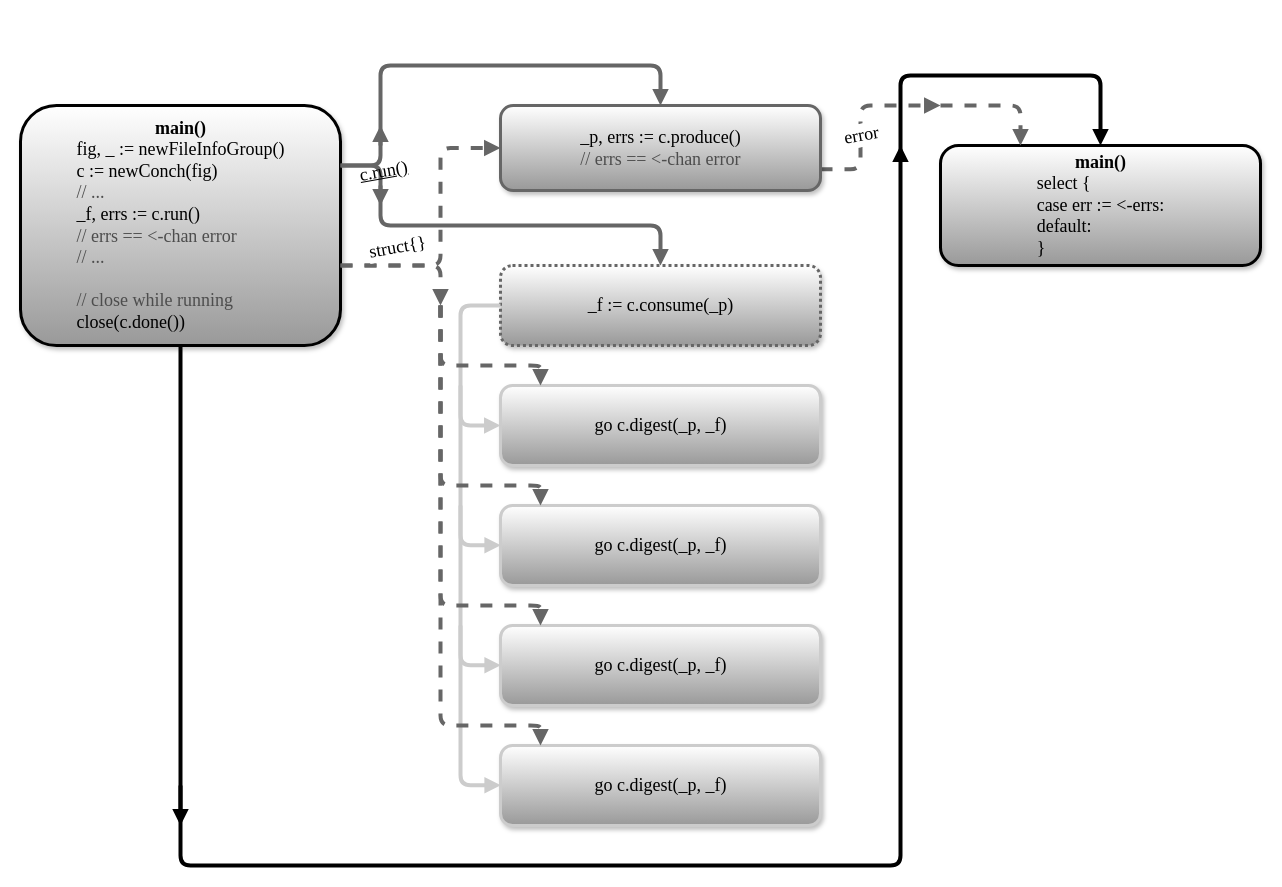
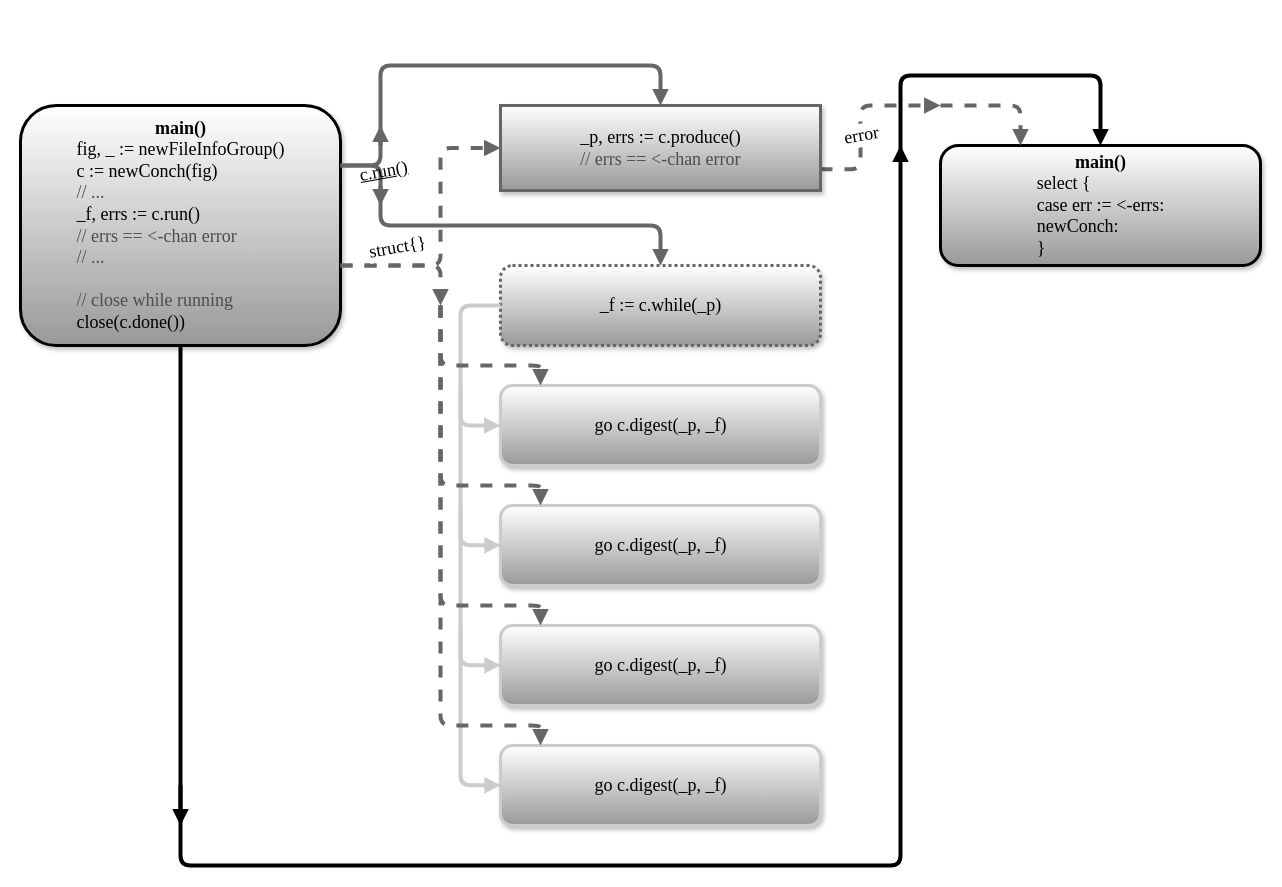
(661, 148) -> (661, 148)
(1101, 206) -> (1101, 206)
(661, 306) -> (661, 306)
